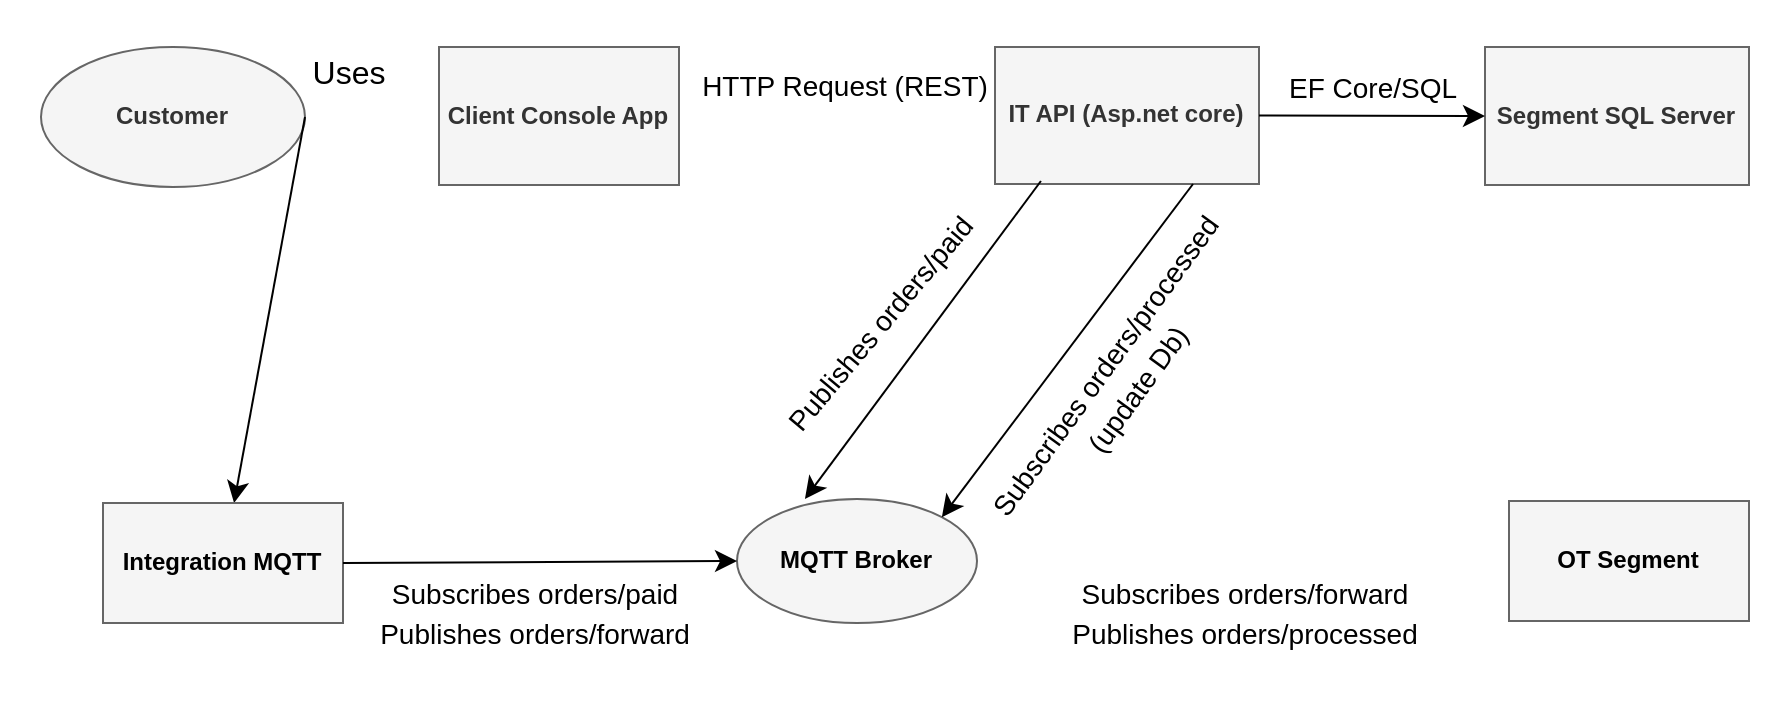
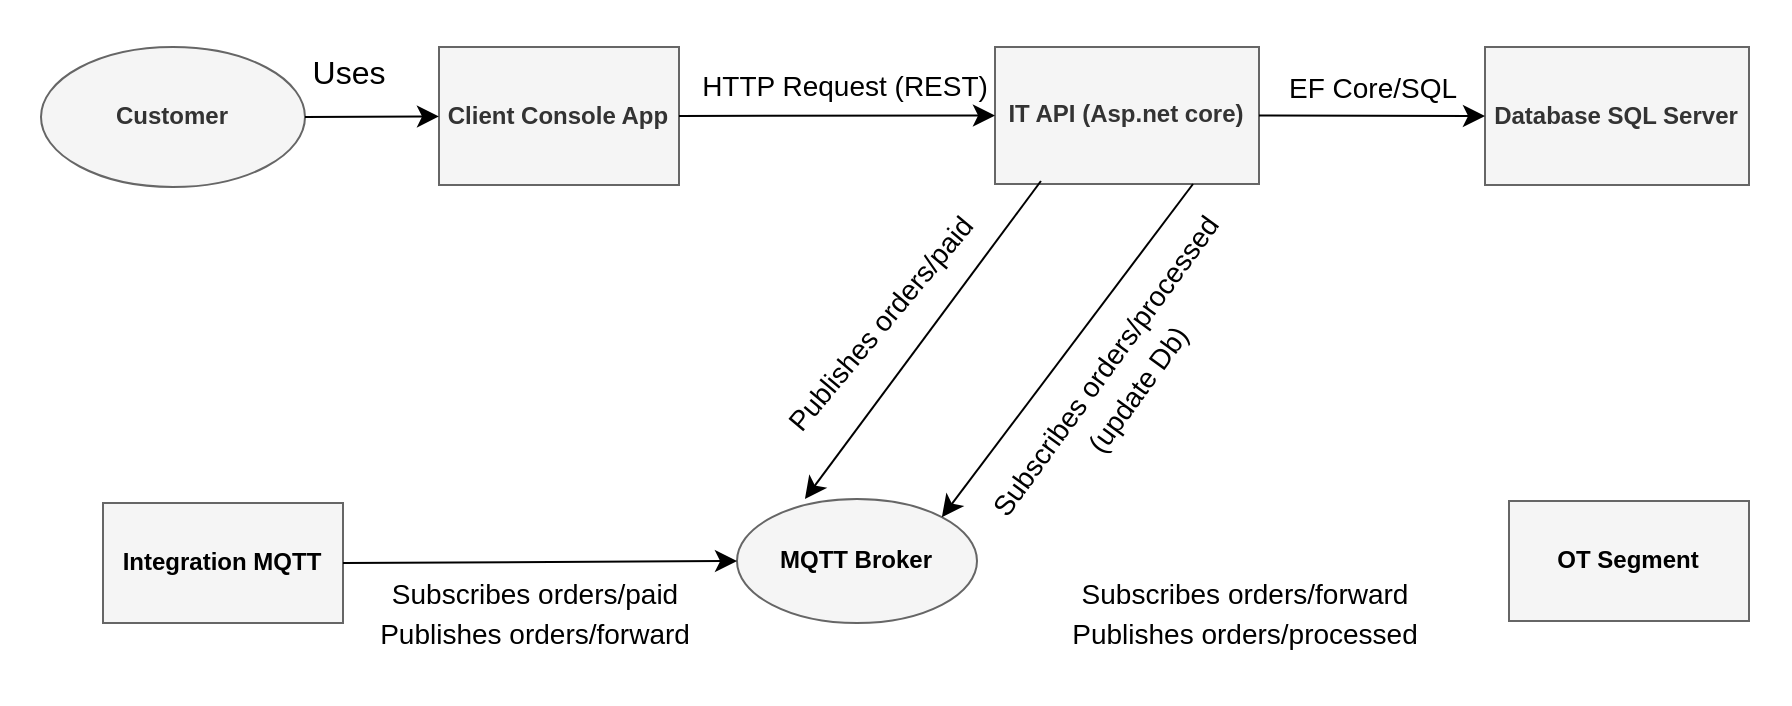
none -> (829, 116)
(1617, 117) -> (1617, 117)
(271, 304) -> (365, 117)
